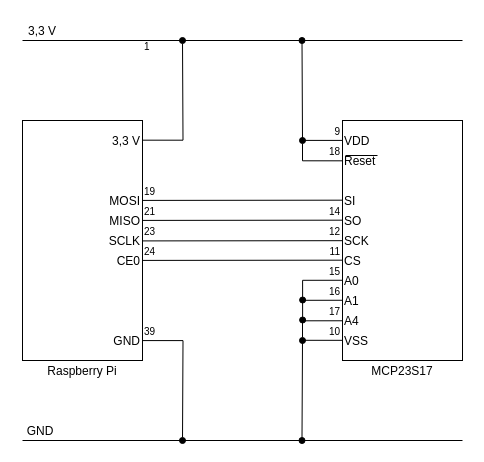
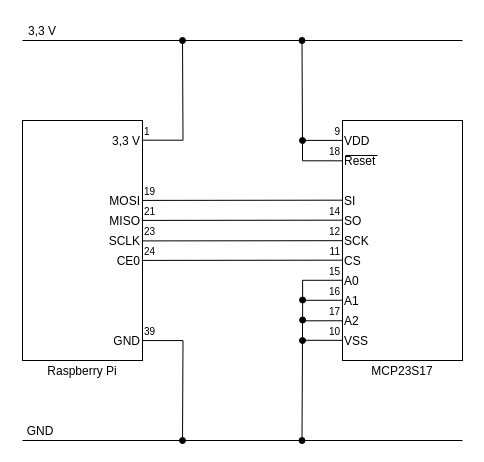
(163, 46) -> (163, 131)
(351, 321) -> (351, 321)
